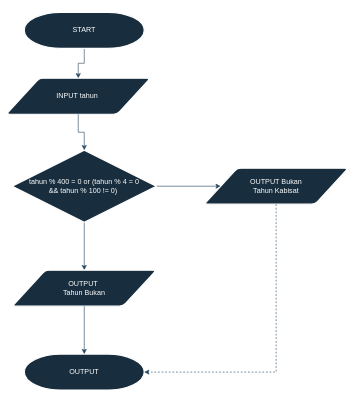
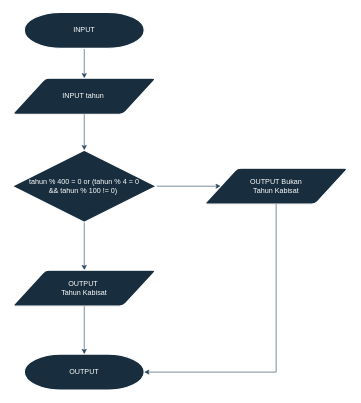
(84, 30) -> (84, 30)
(78, 96) -> (84, 96)
(84, 288) -> (84, 288)
(276, 352) -> (276, 352)
